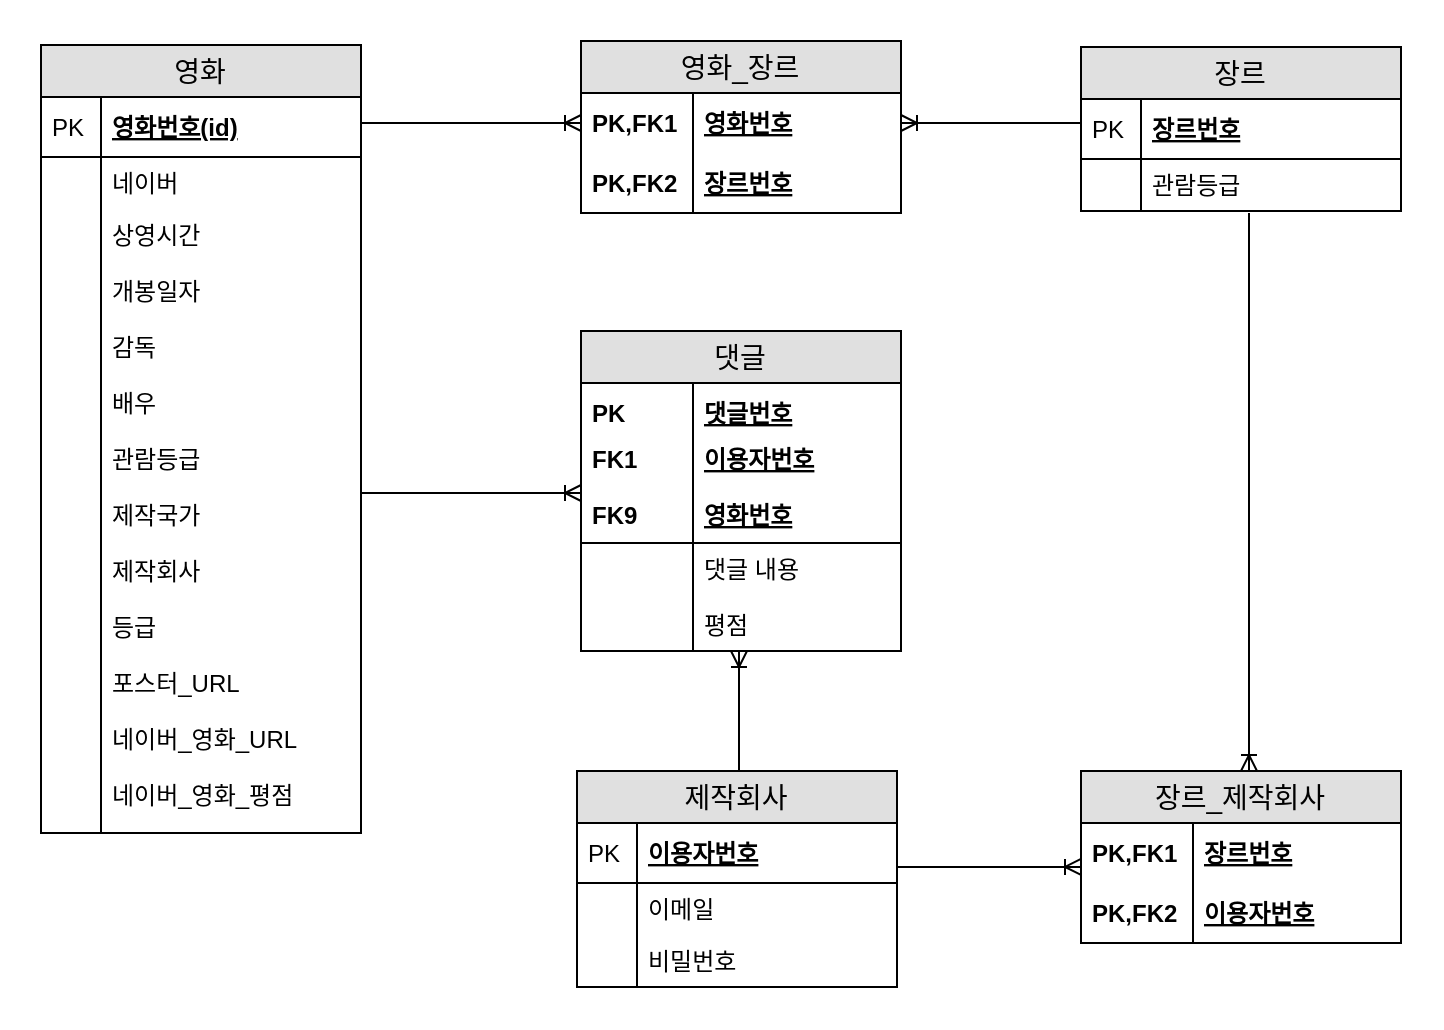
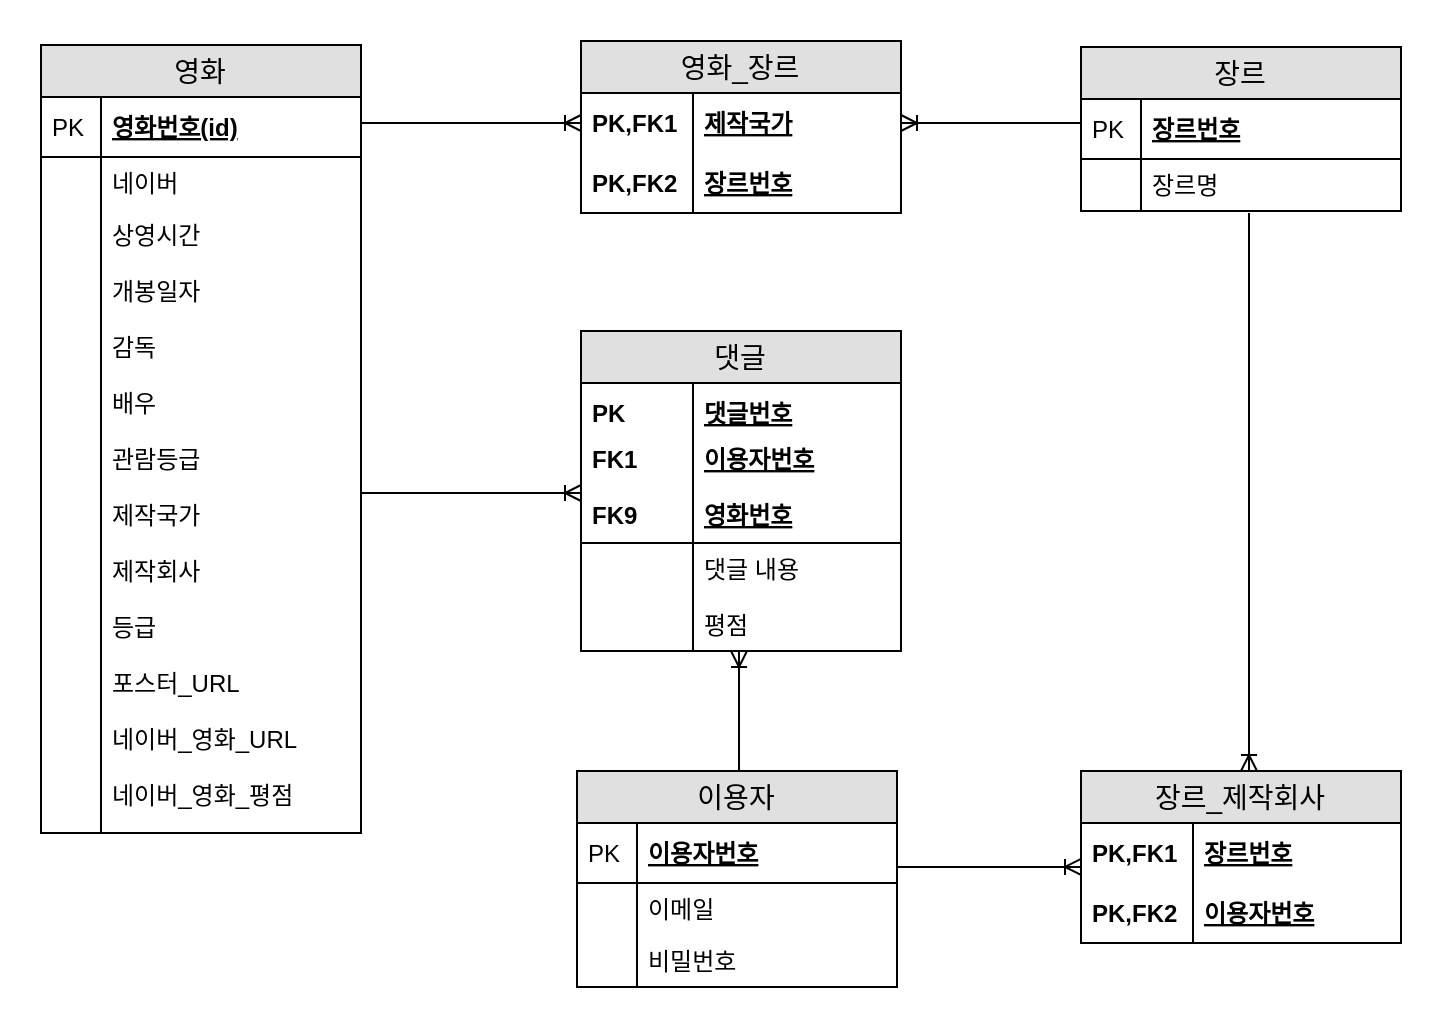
(752, 124) -> (752, 124)
(1200, 186) -> (1188, 186)
(736, 799) -> (736, 799)
